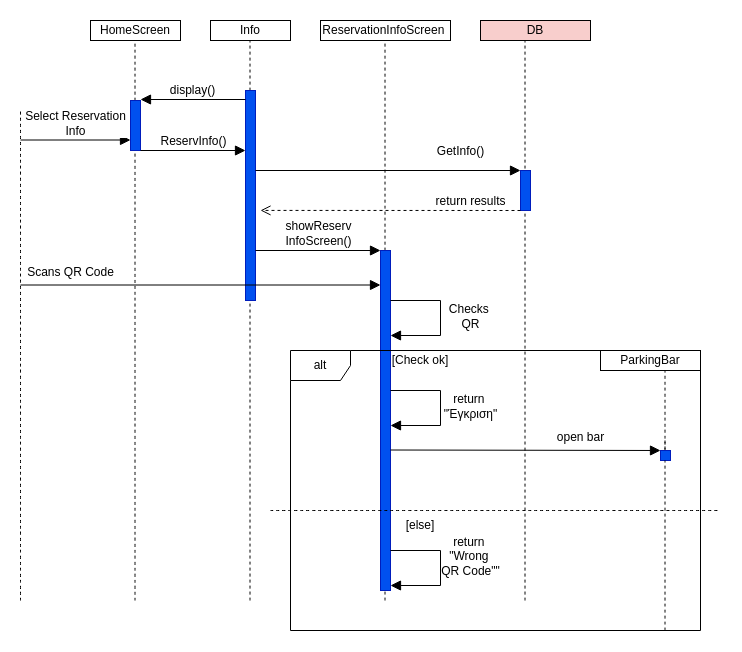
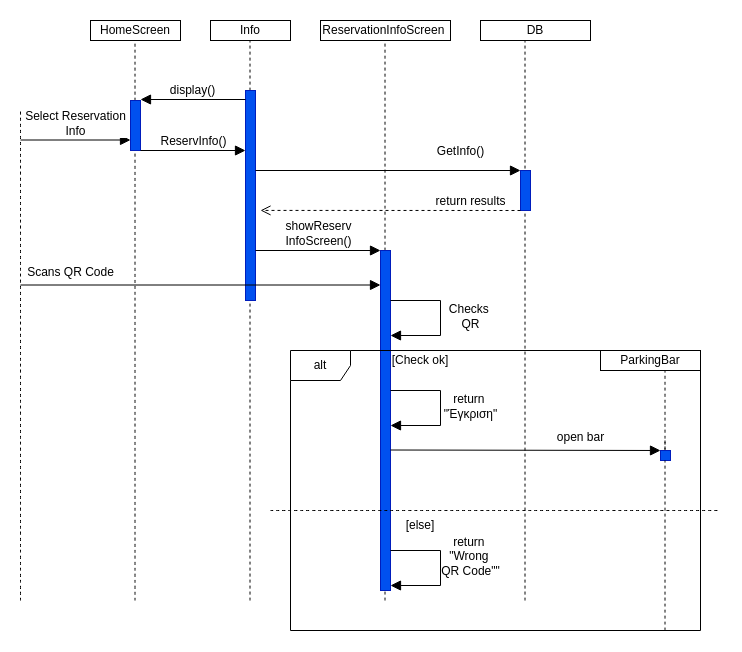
(536, 31) -> (536, 31)
